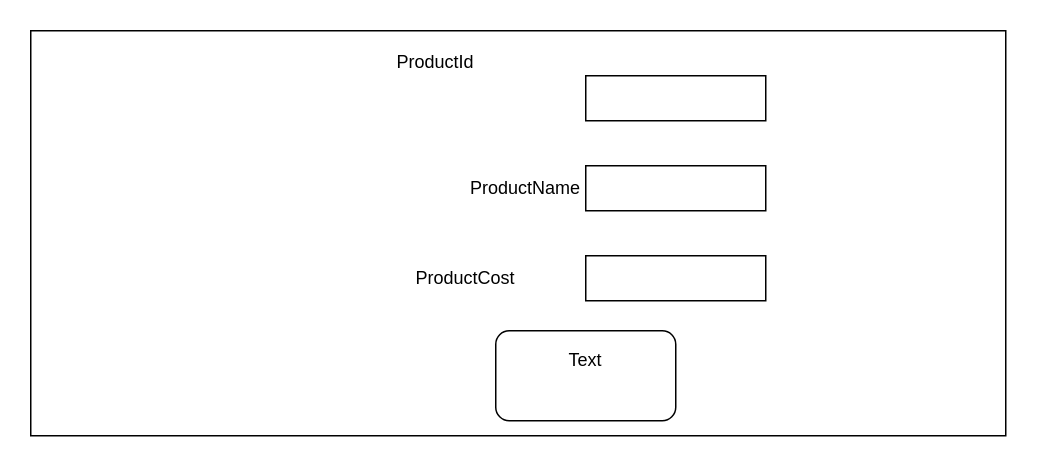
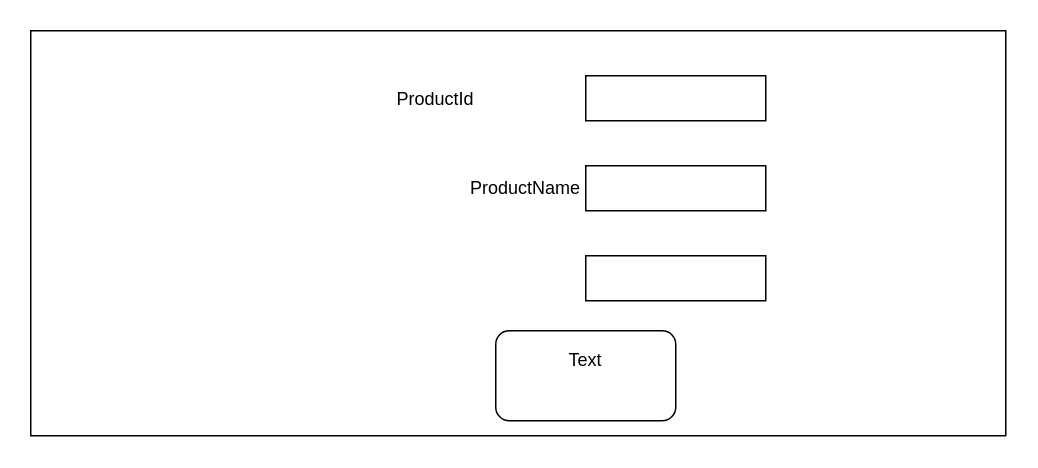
(436, 62) -> (436, 100)
(466, 278) -> none
